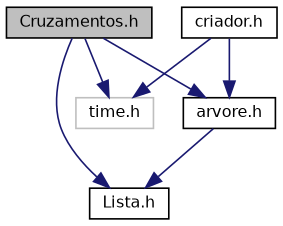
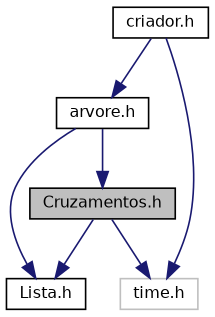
(147, 64) -> (103, 150)
